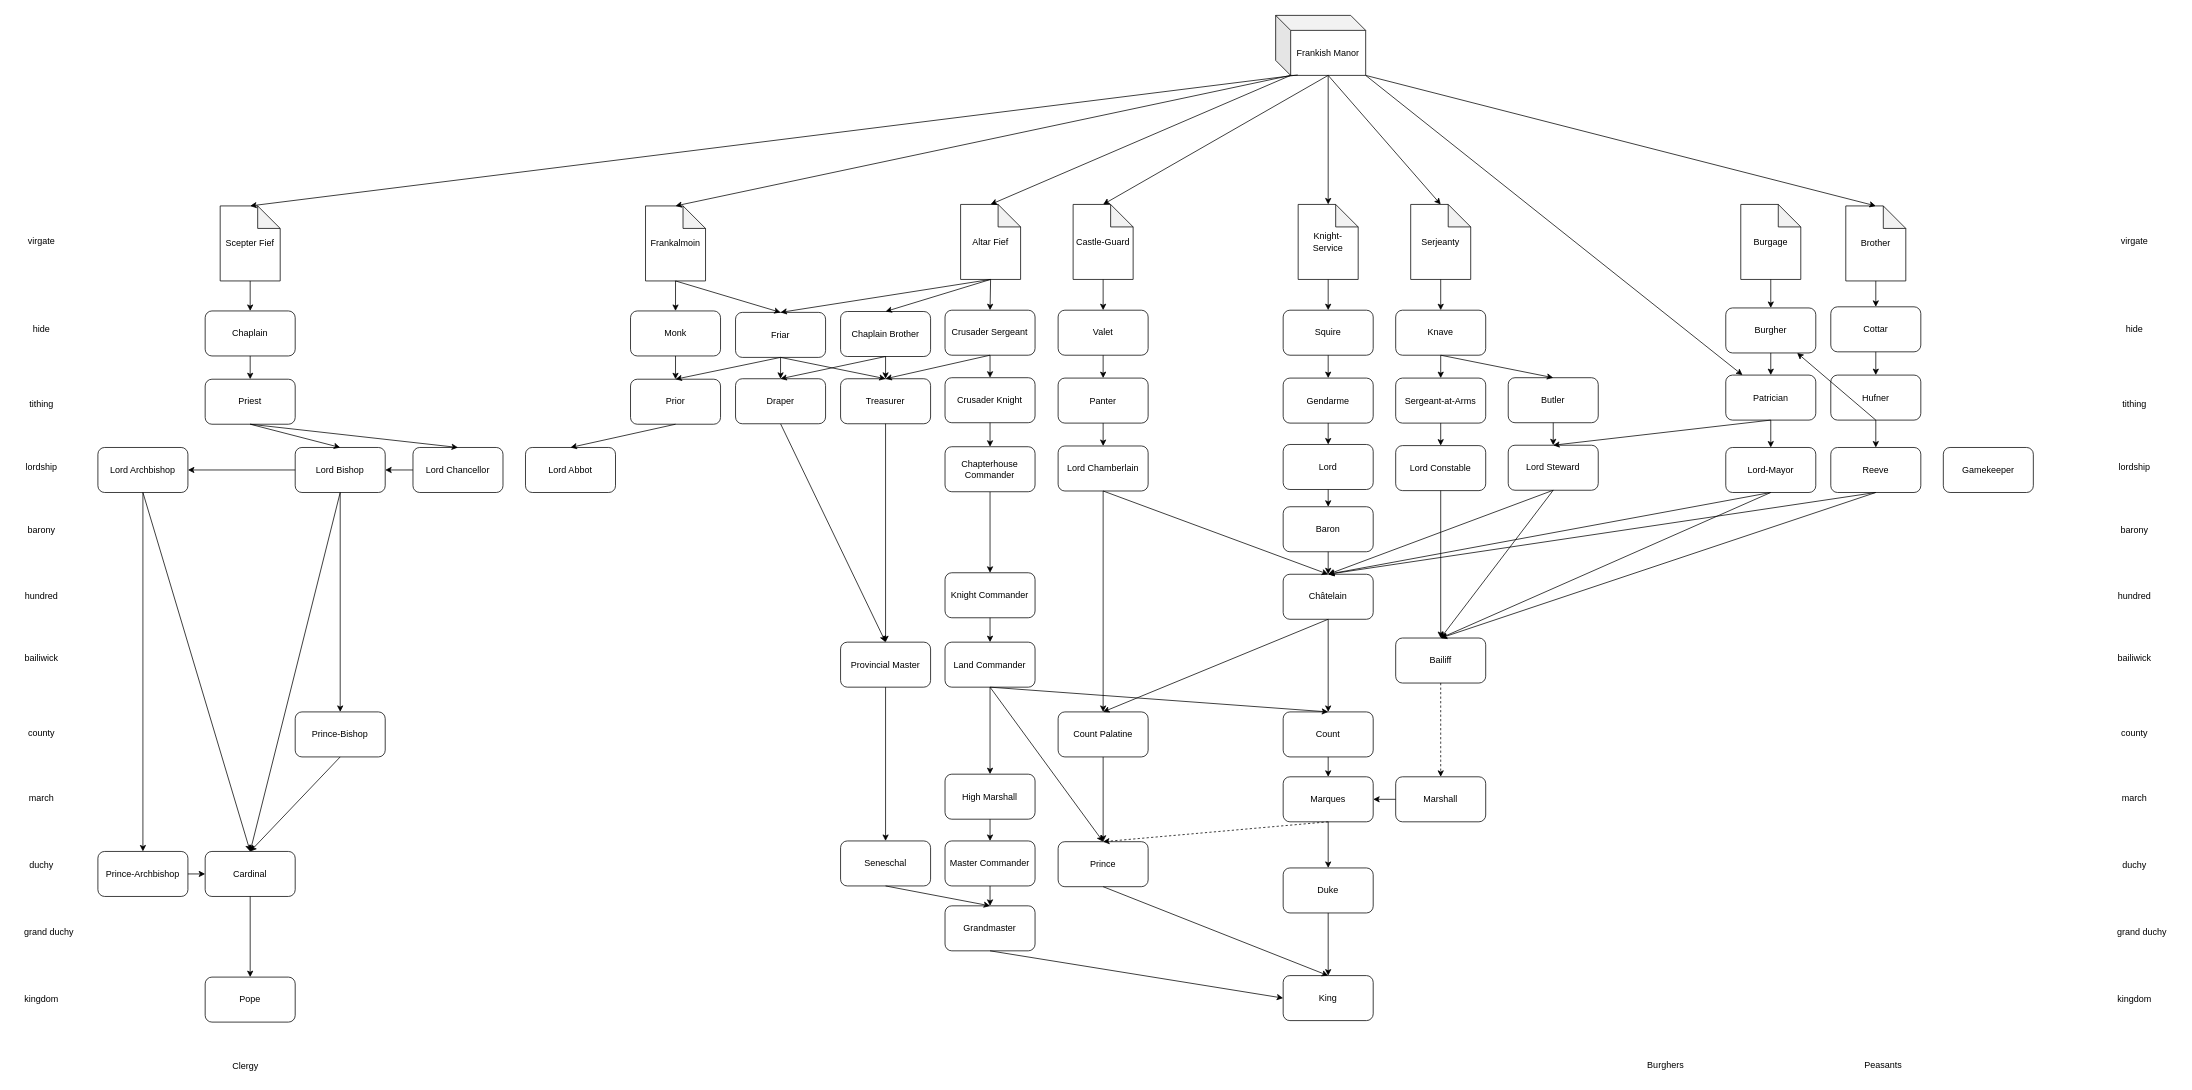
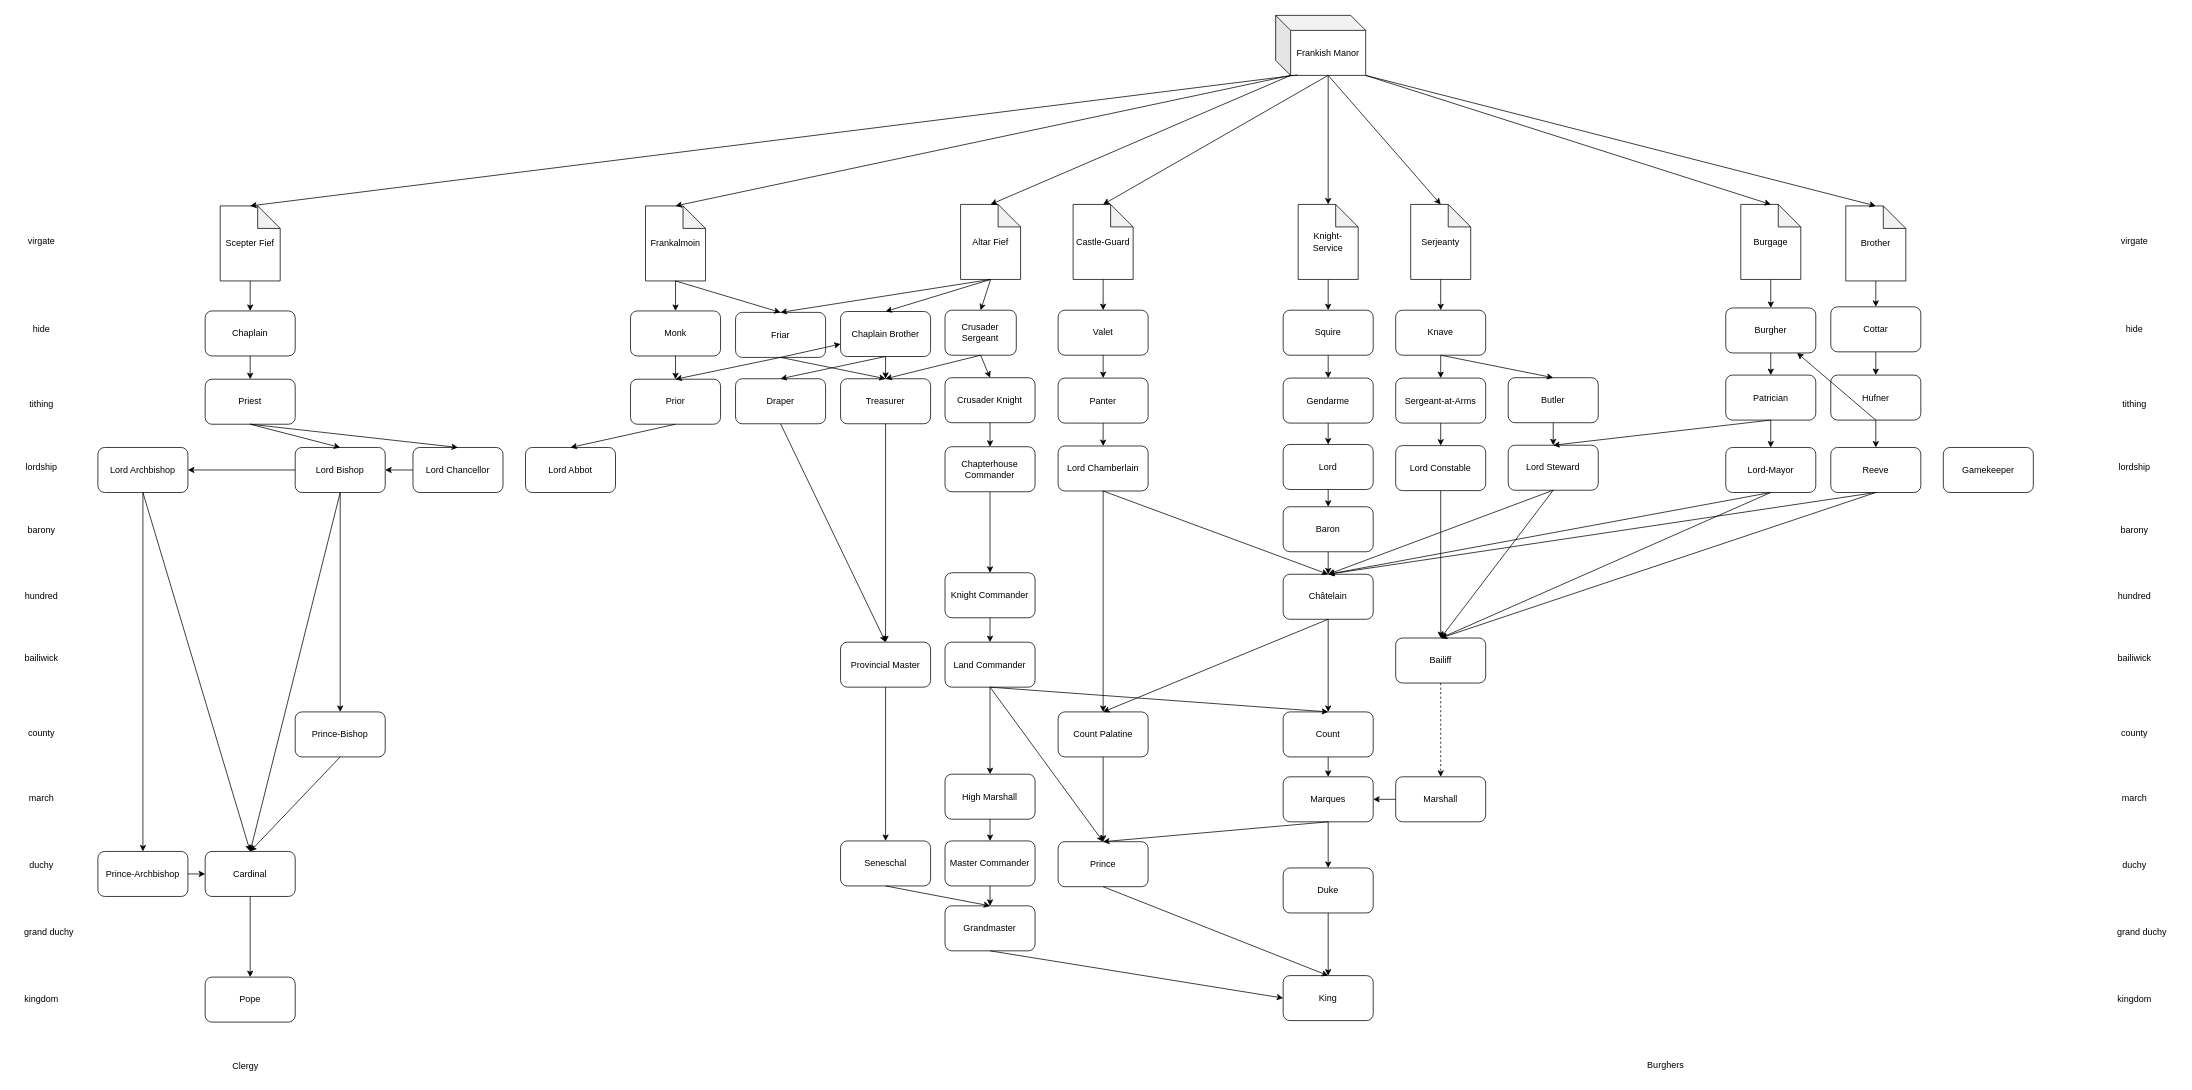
(1553, 224) -> (1568, 140)
(990, 333) -> (980, 333)
(780, 367) -> (810, 351)
(1216, 831) -> (1216, 831)
(1883, 1065) -> none
